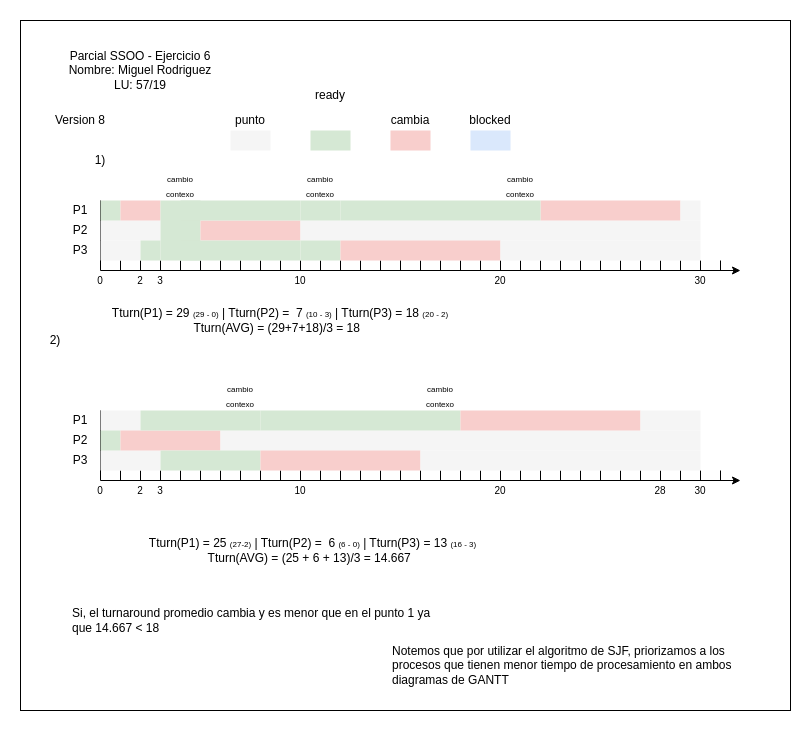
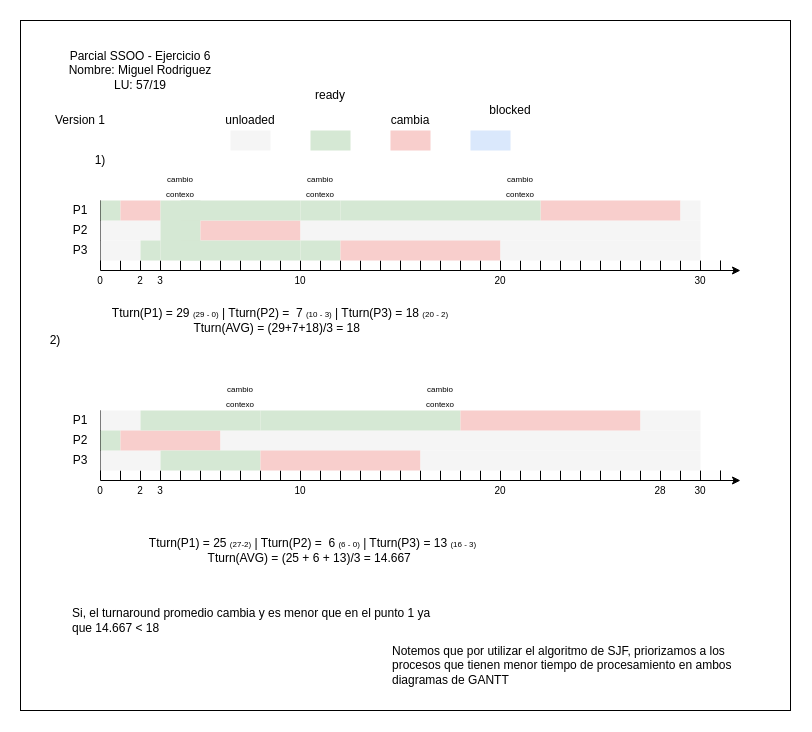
(81, 121) -> (81, 121)
(251, 121) -> (251, 121)
(491, 121) -> (511, 111)
